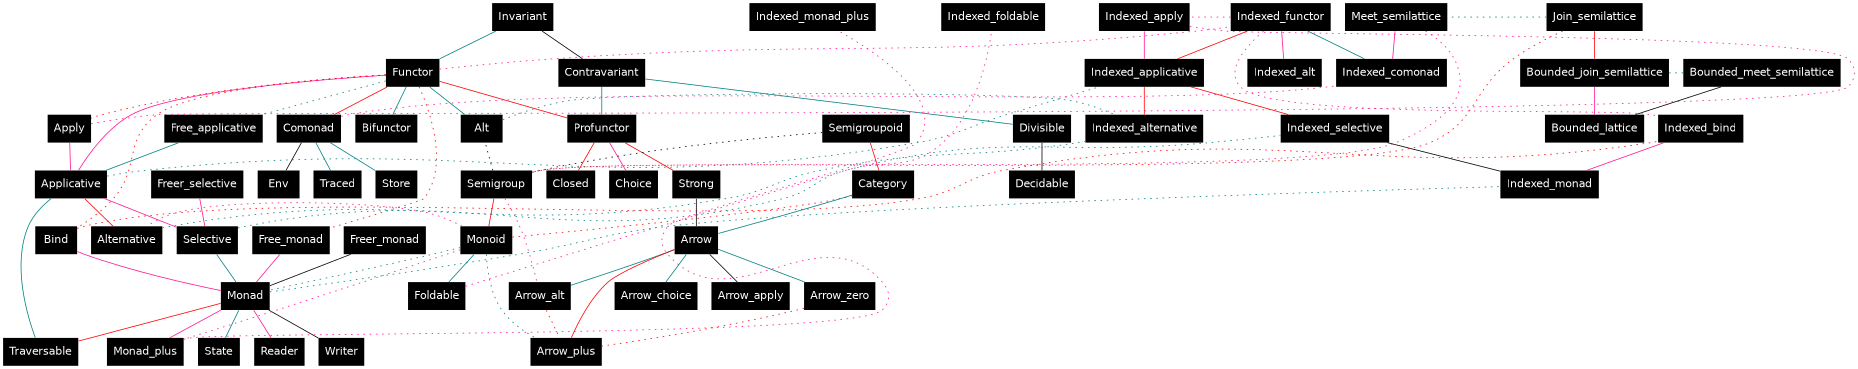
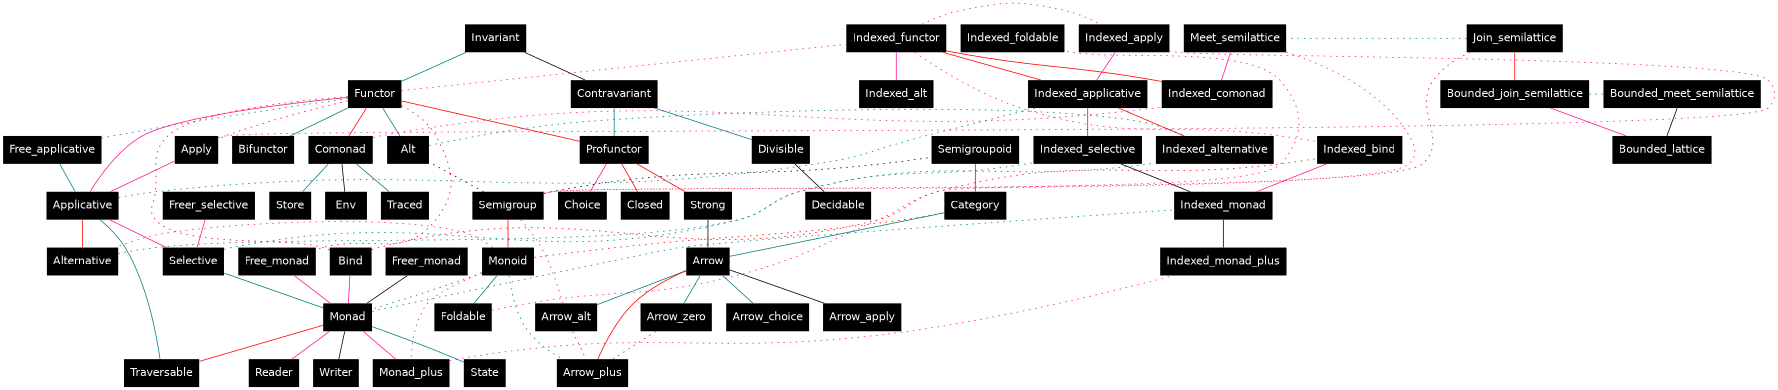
(1336, 45) -> (1054, 67)
none -> (1223, 234)
